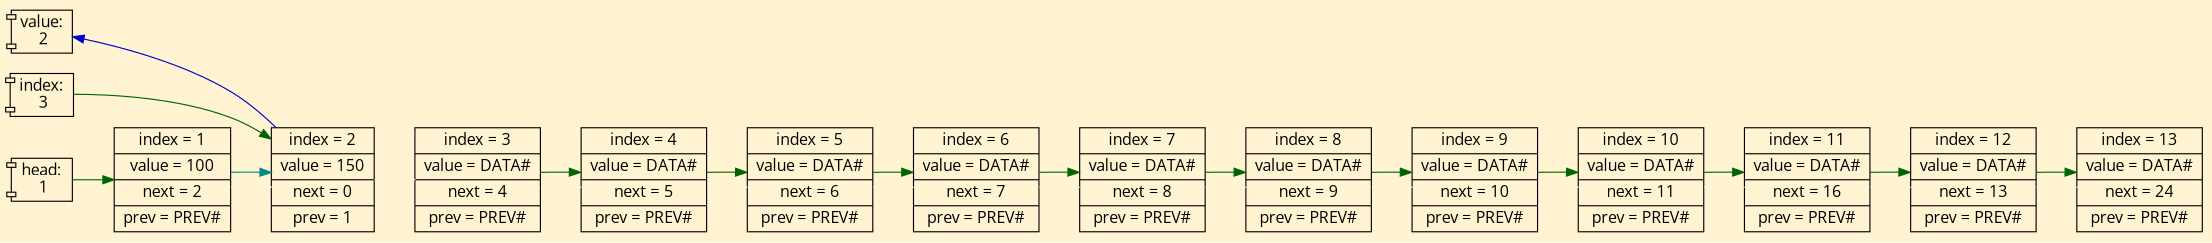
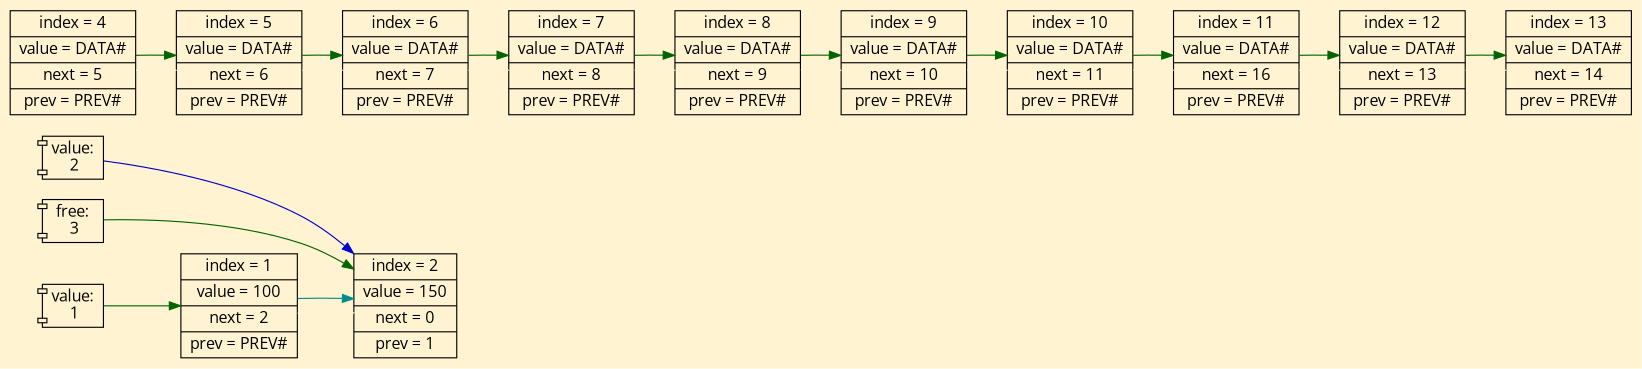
(186, 70) -> (230, 188)
(42, 95) -> (73, 221)
(42, 180) -> (73, 306)
(478, 180) -> none
(2140, 192) -> (1569, 75)
